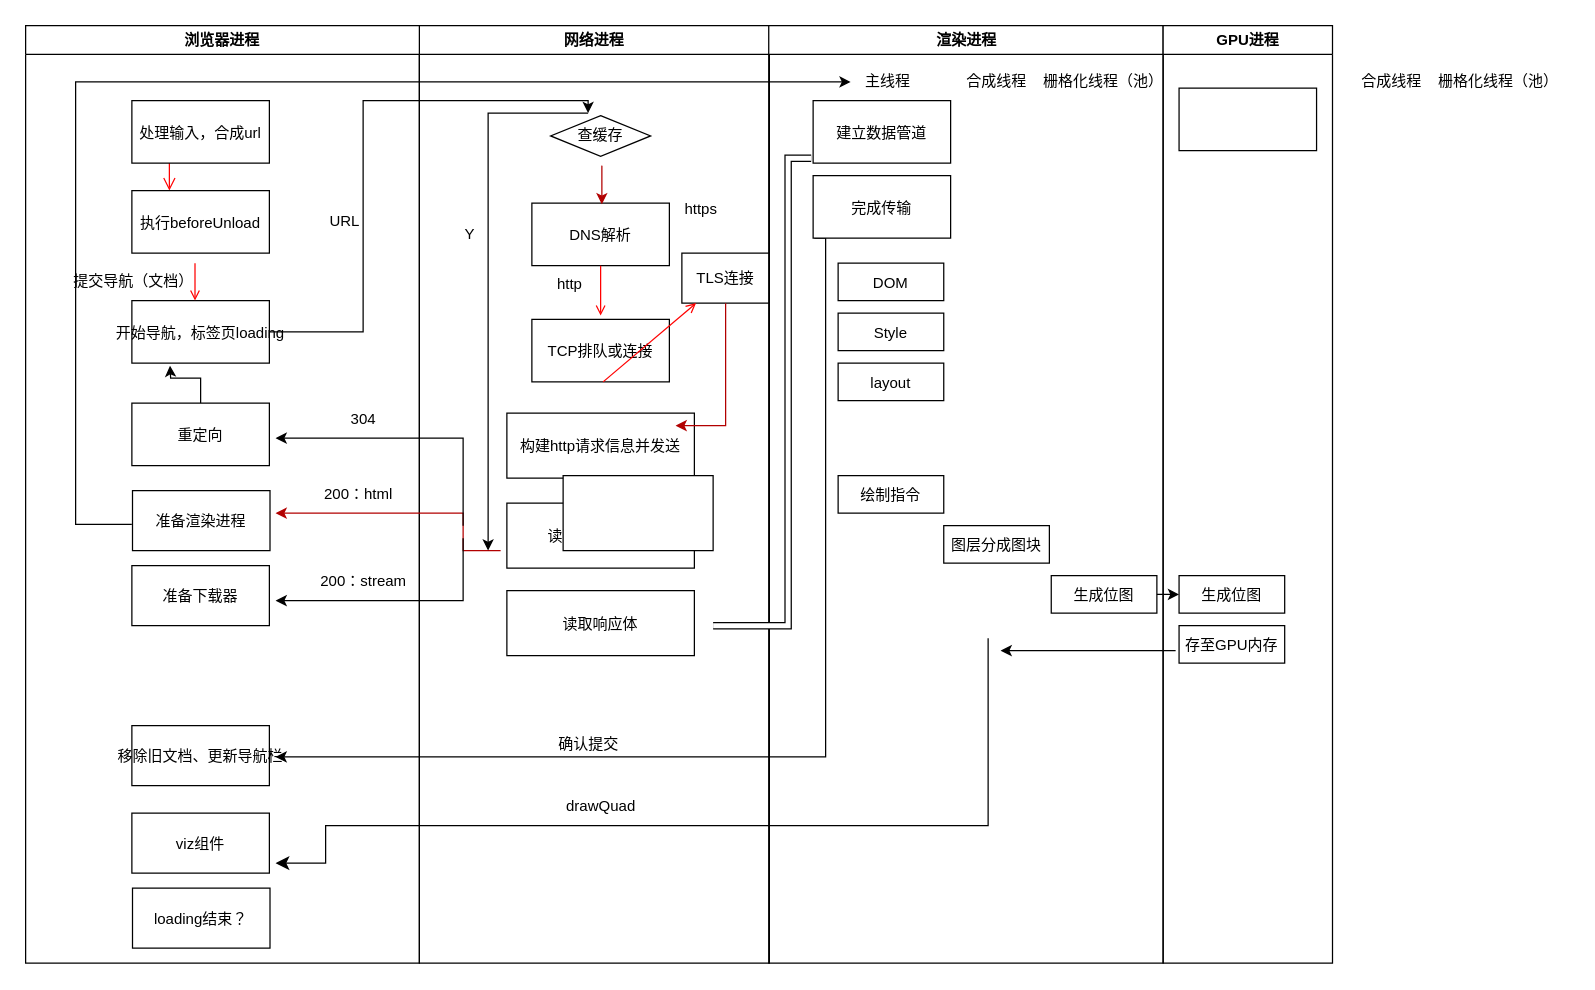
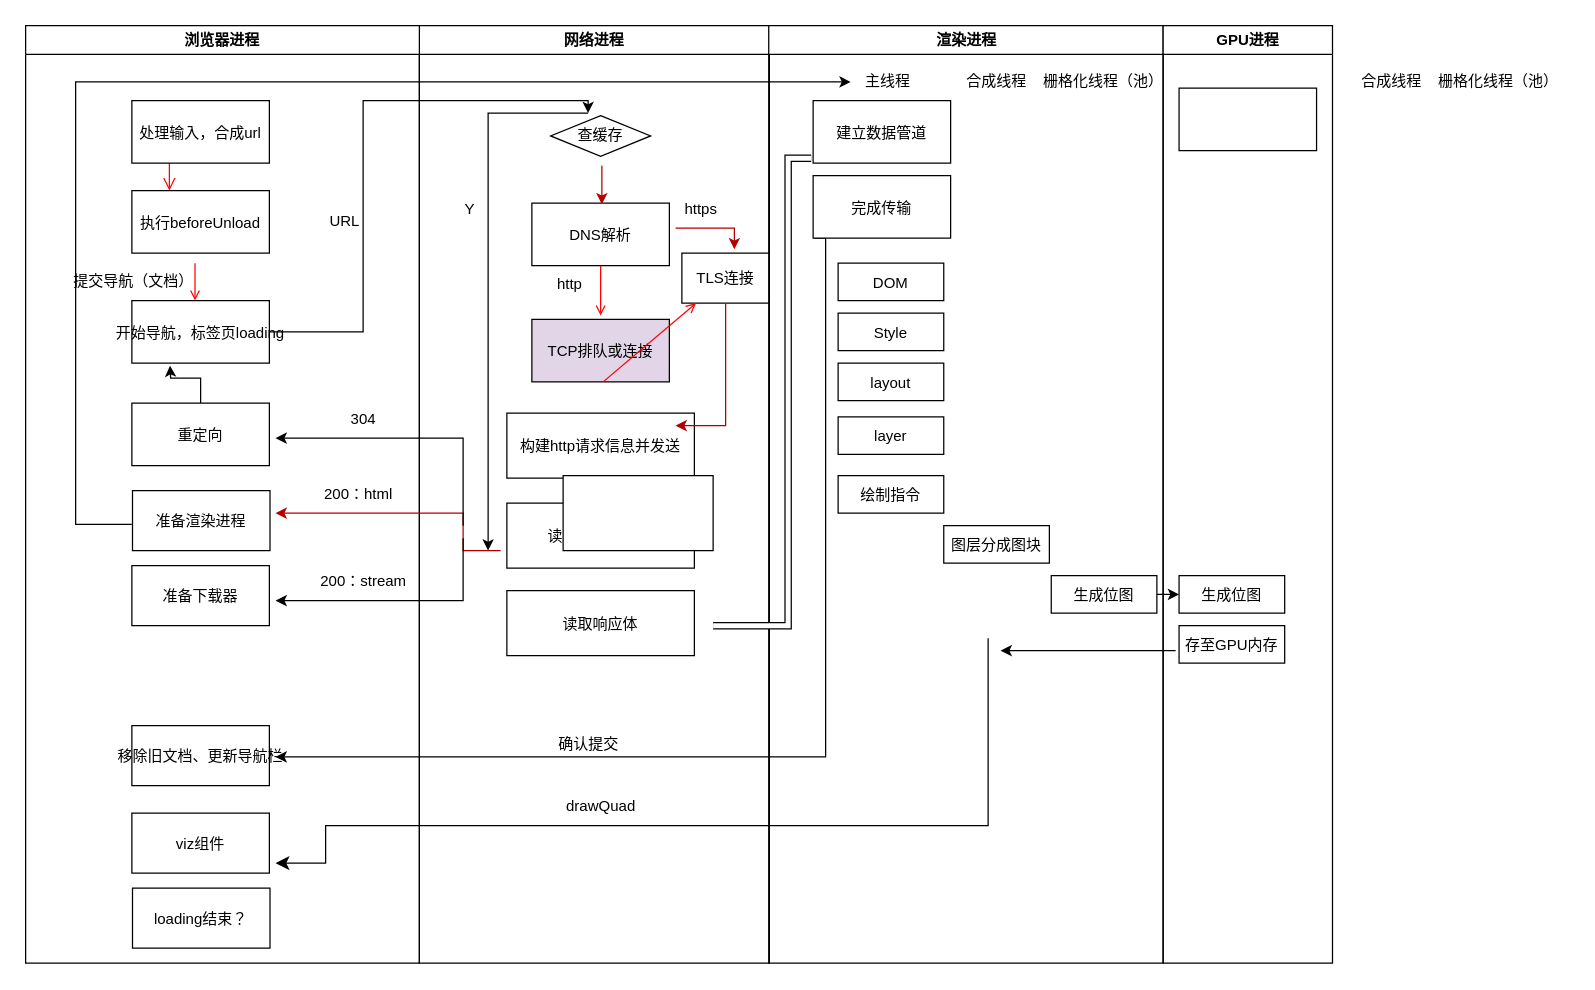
none -> (711, 228)
(469, 234) -> (469, 209)
(601, 351) -> (601, 351)
none -> (891, 436)
